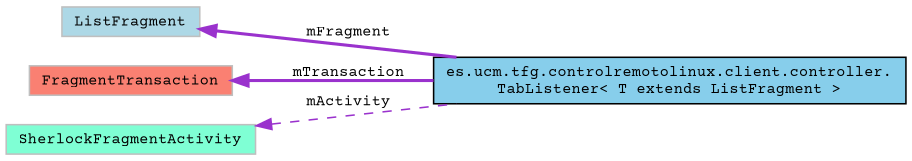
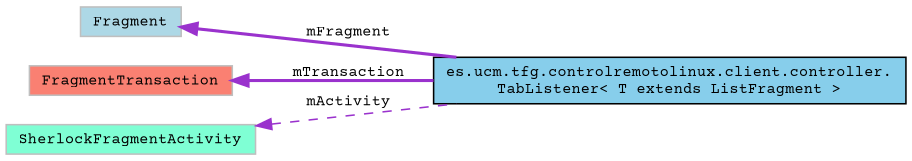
(131, 22) -> (131, 22)
